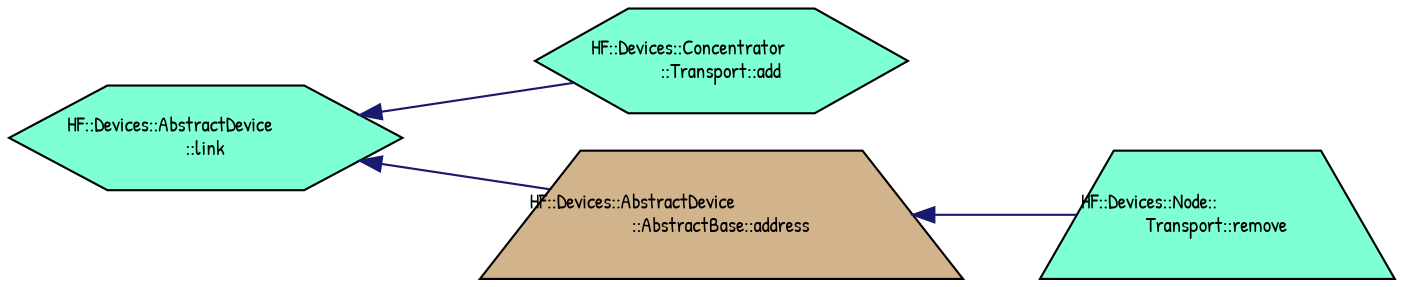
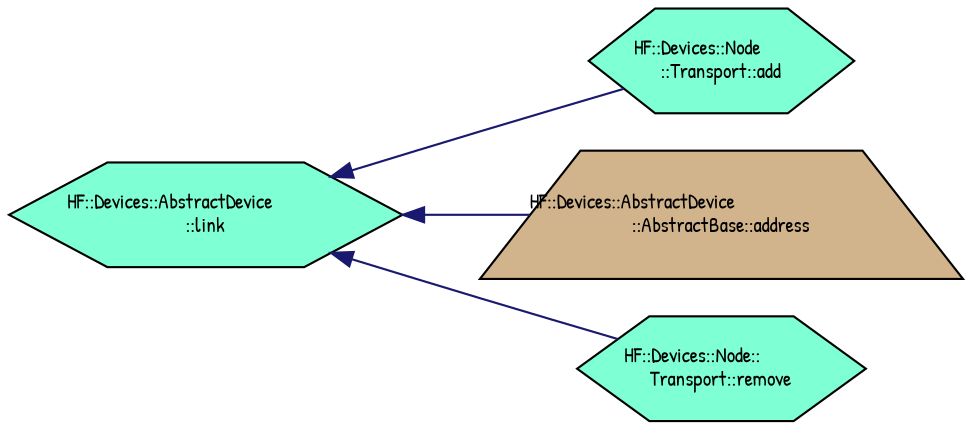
(721, 61) -> (721, 61)
(1006, 215) -> (485, 300)
(1217, 215) -> (721, 369)
